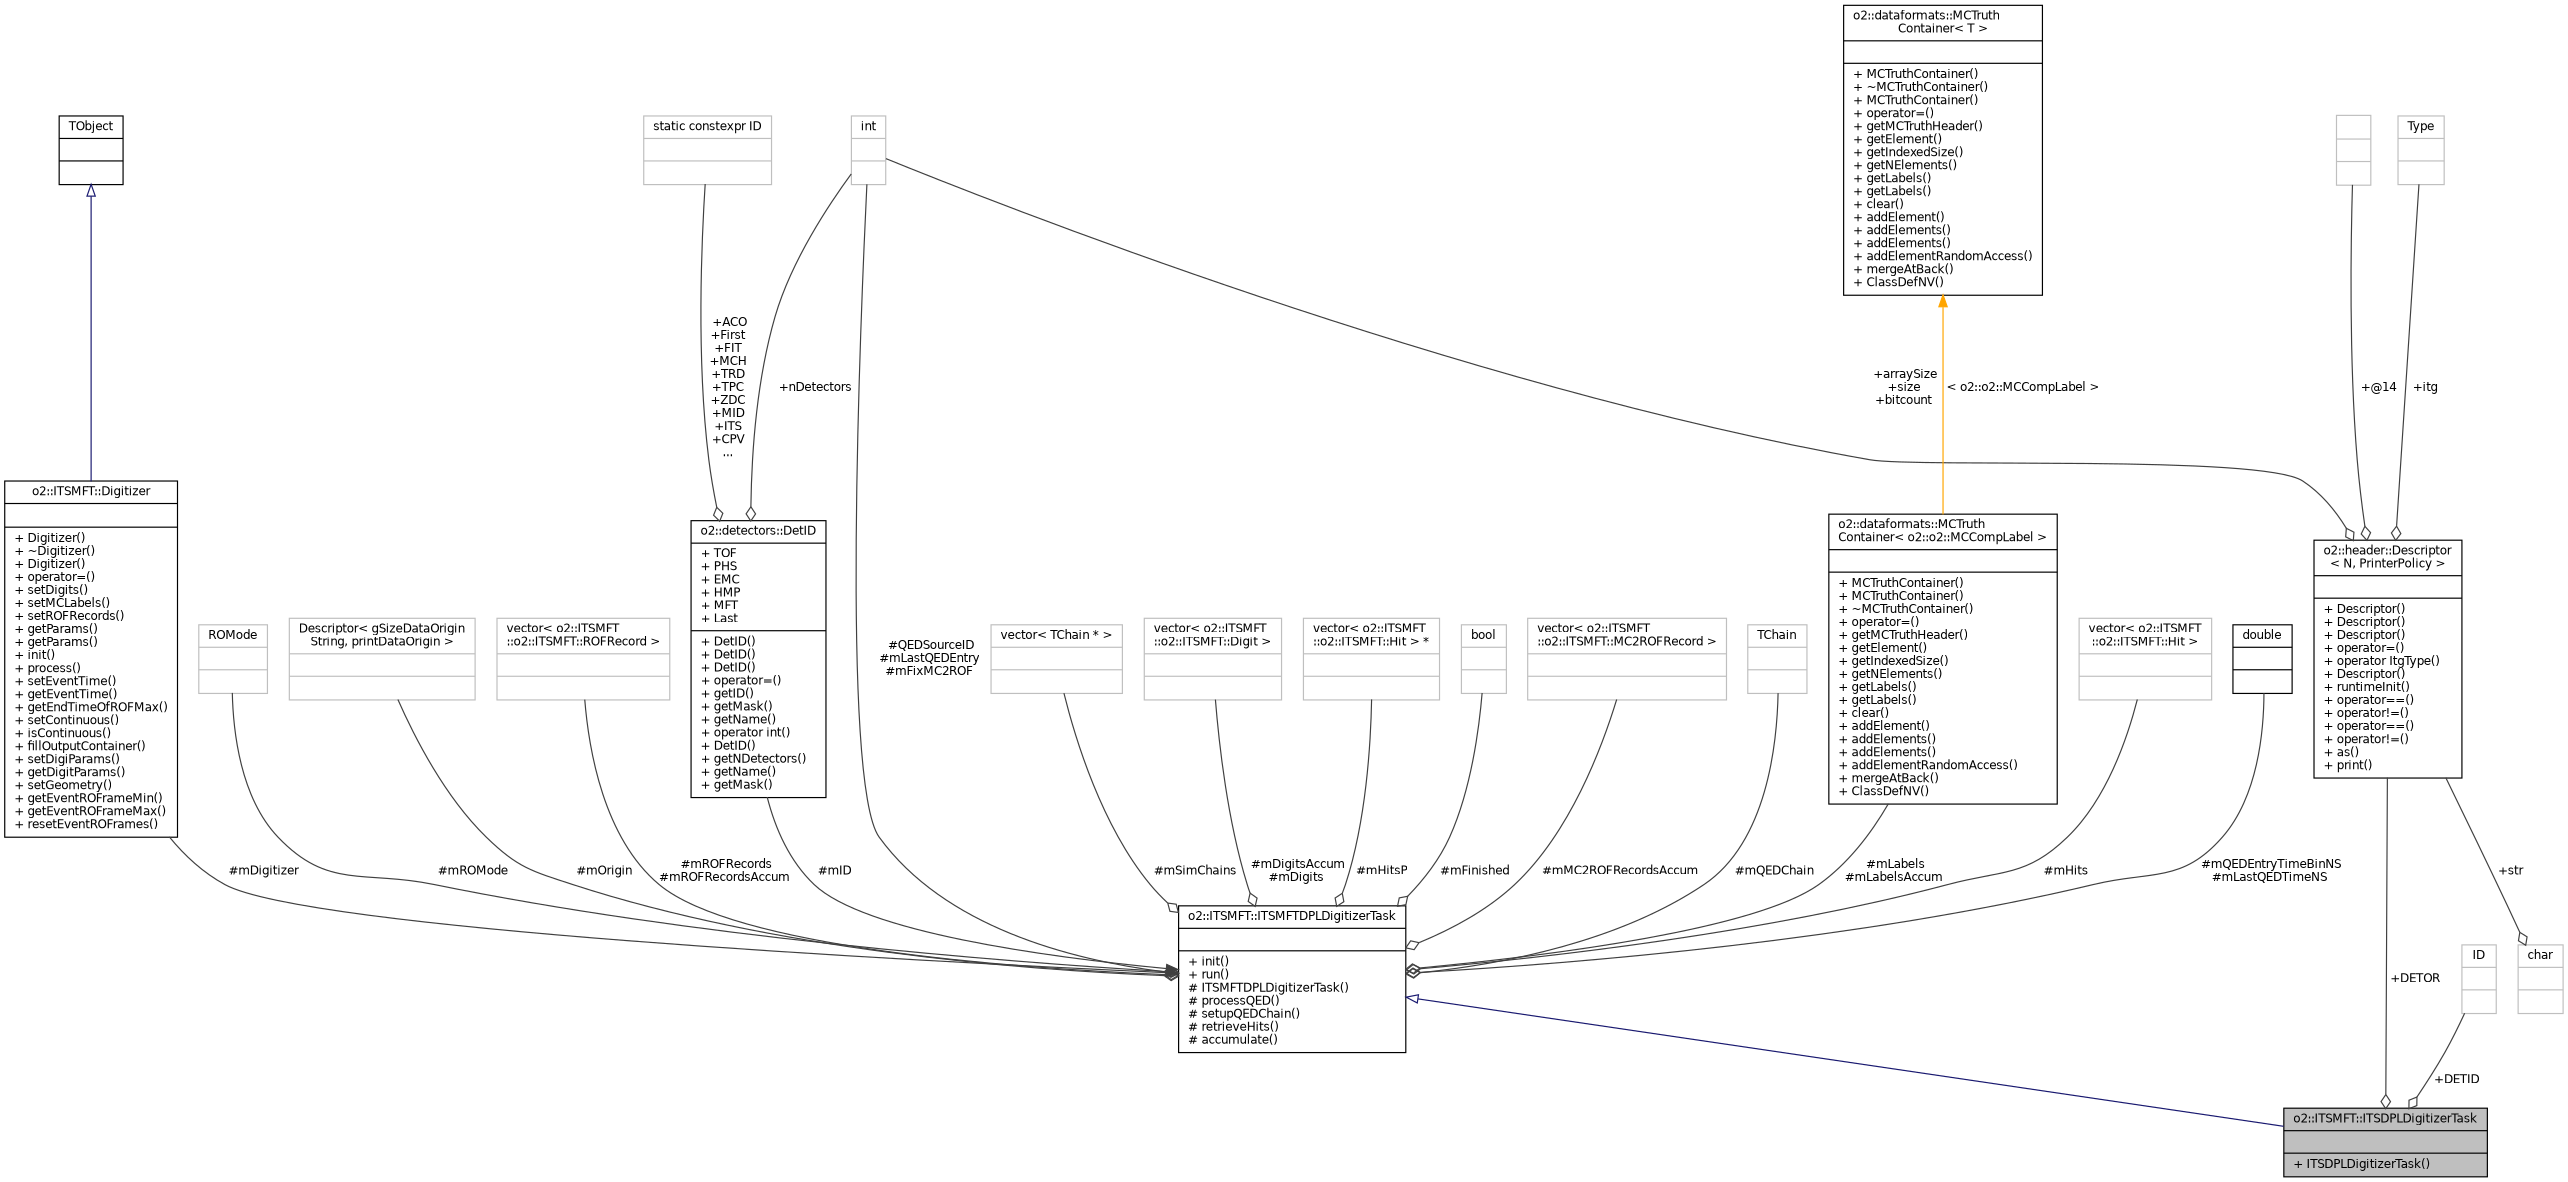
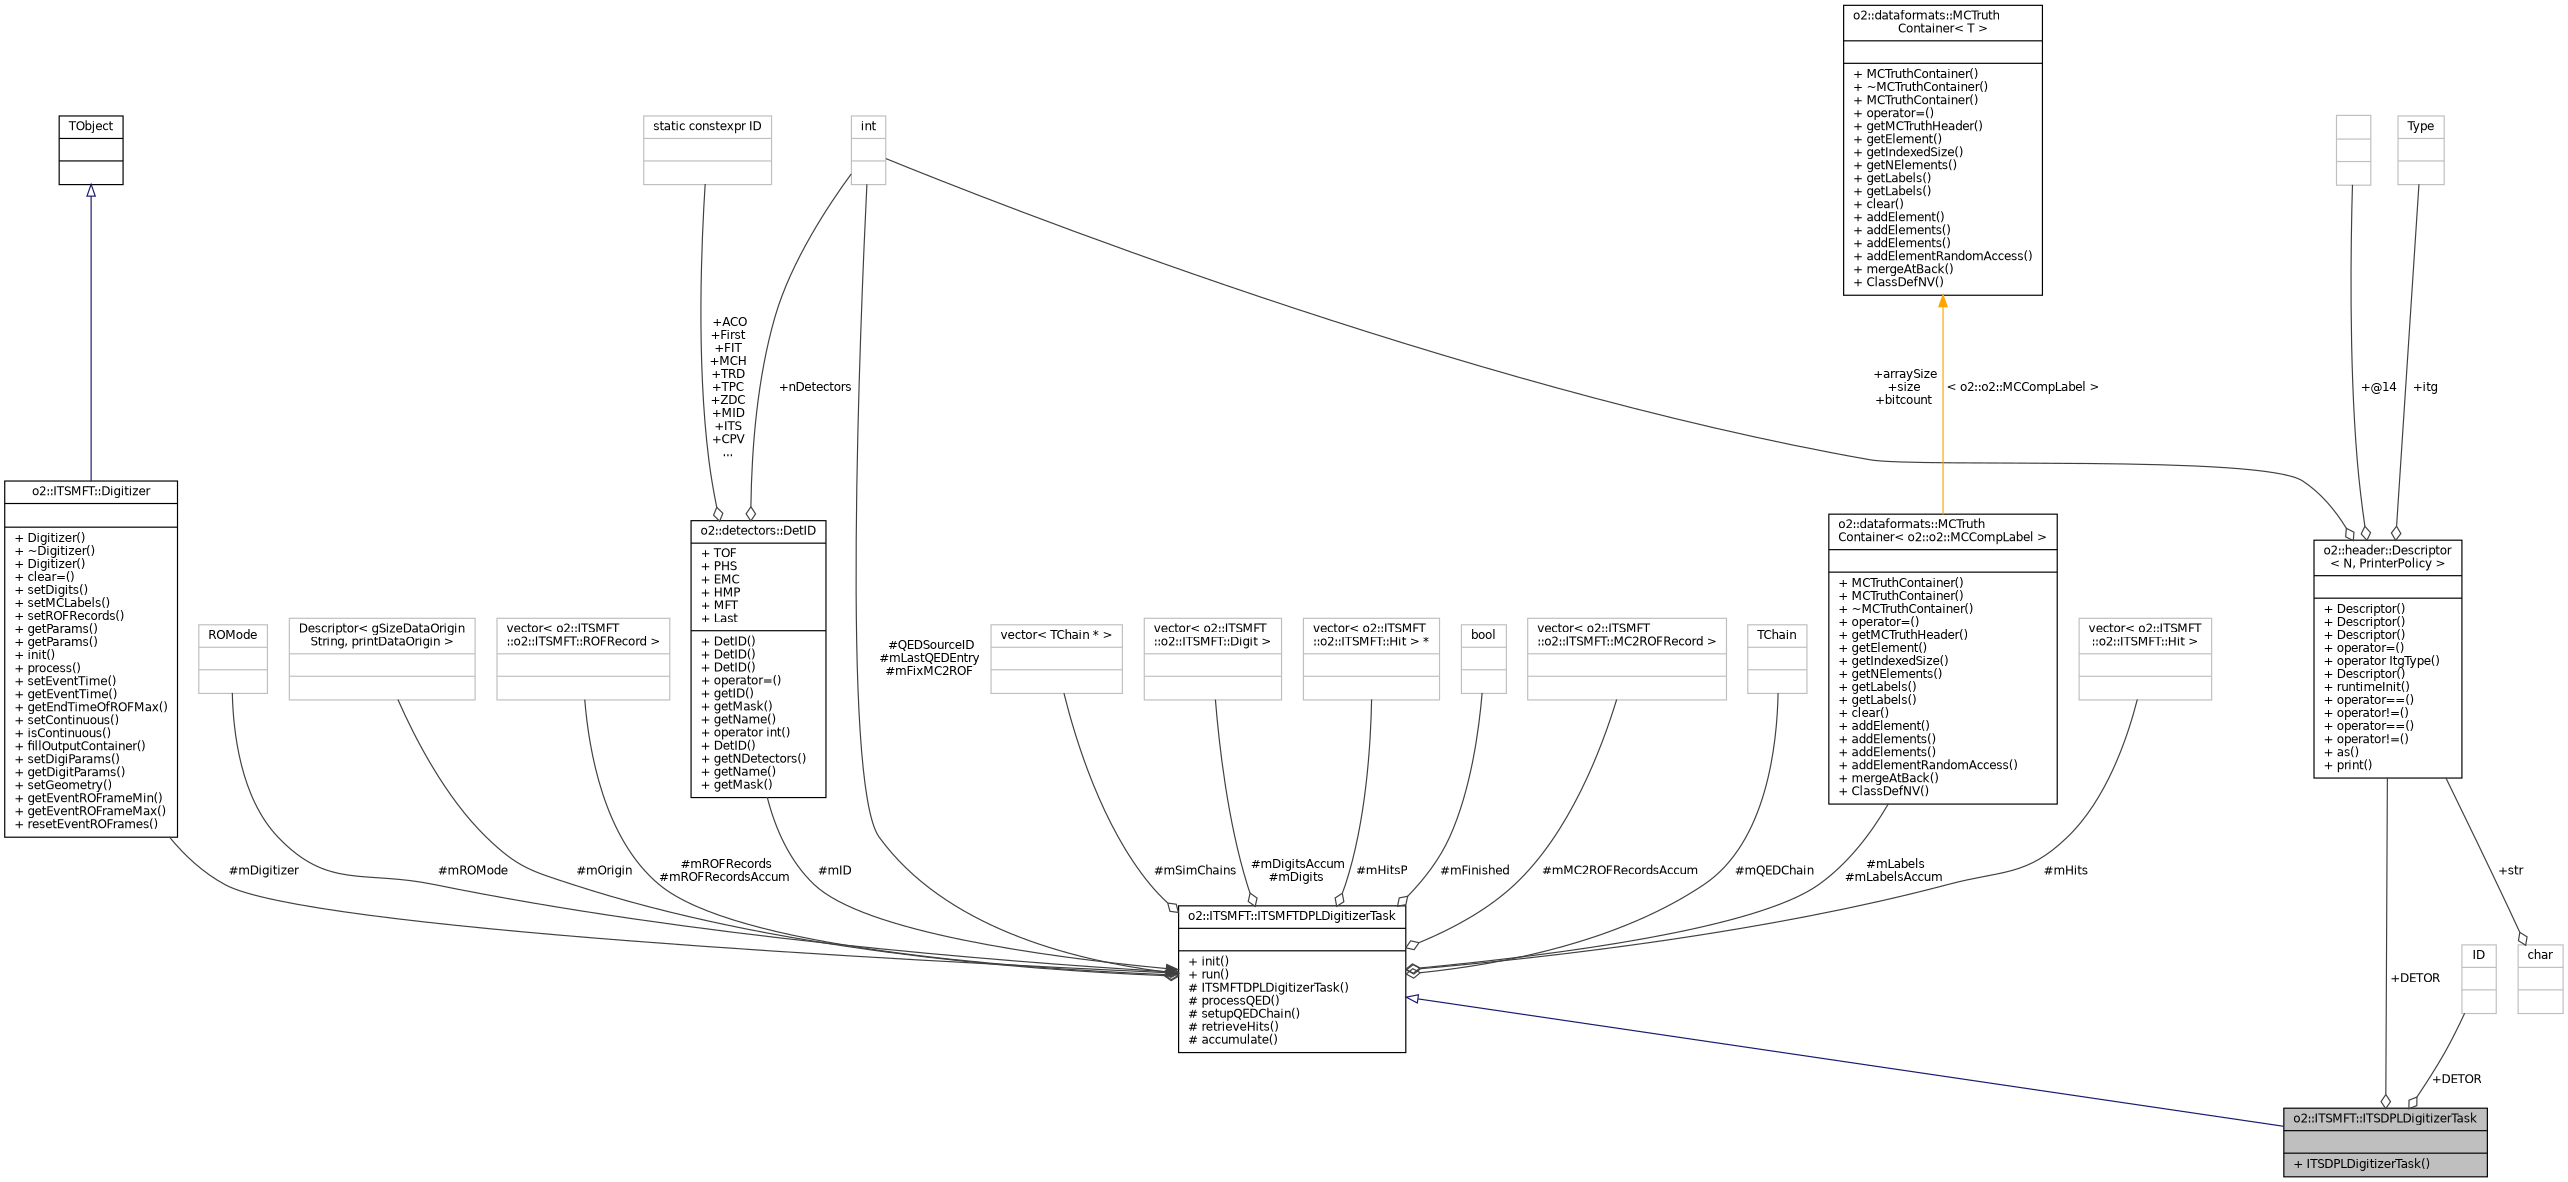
(55, 577) -> (45, 577)
(2263, 659) -> none
(2455, 1080) -> (2455, 1080)
